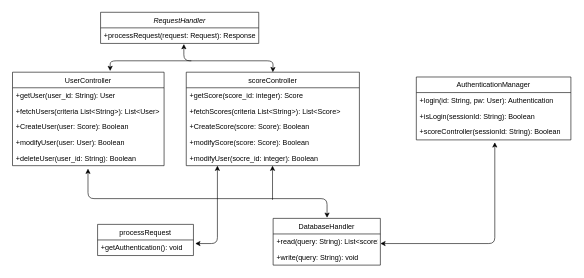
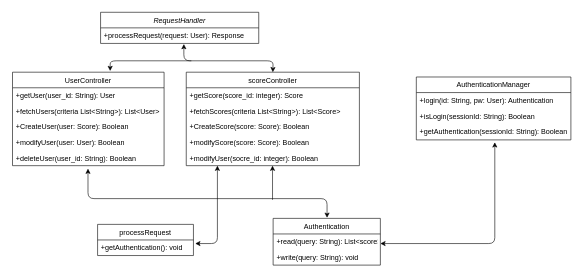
(187, 36) -> (181, 36)
(500, 132) -> (504, 132)
(327, 227) -> (327, 227)
